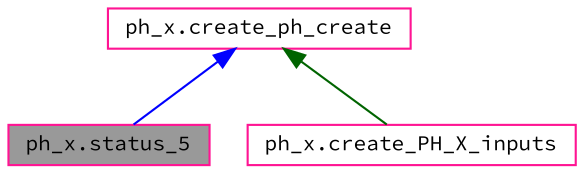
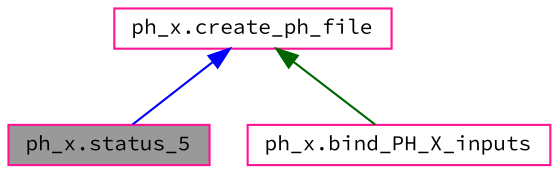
(259, 29) -> (253, 29)
(412, 145) -> (399, 145)
